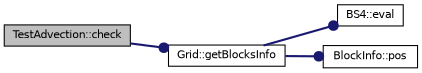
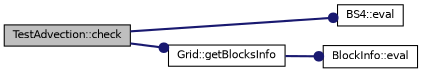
(296, 36) -> (230, 25)
(370, 57) -> (370, 57)
